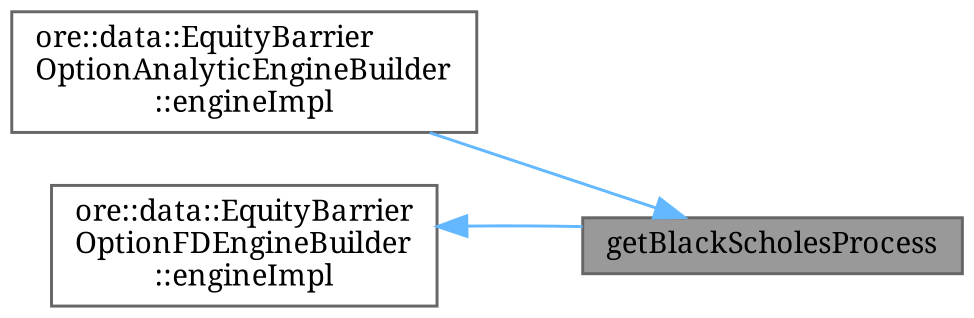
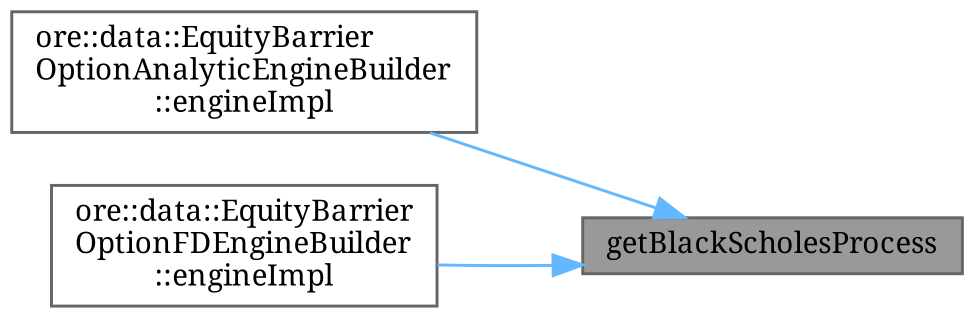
(525, 226) -> (495, 266)
